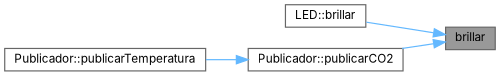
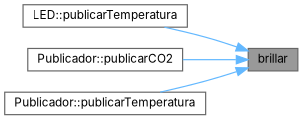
(326, 16) -> (105, 16)
(221, 60) -> (199, 83)
